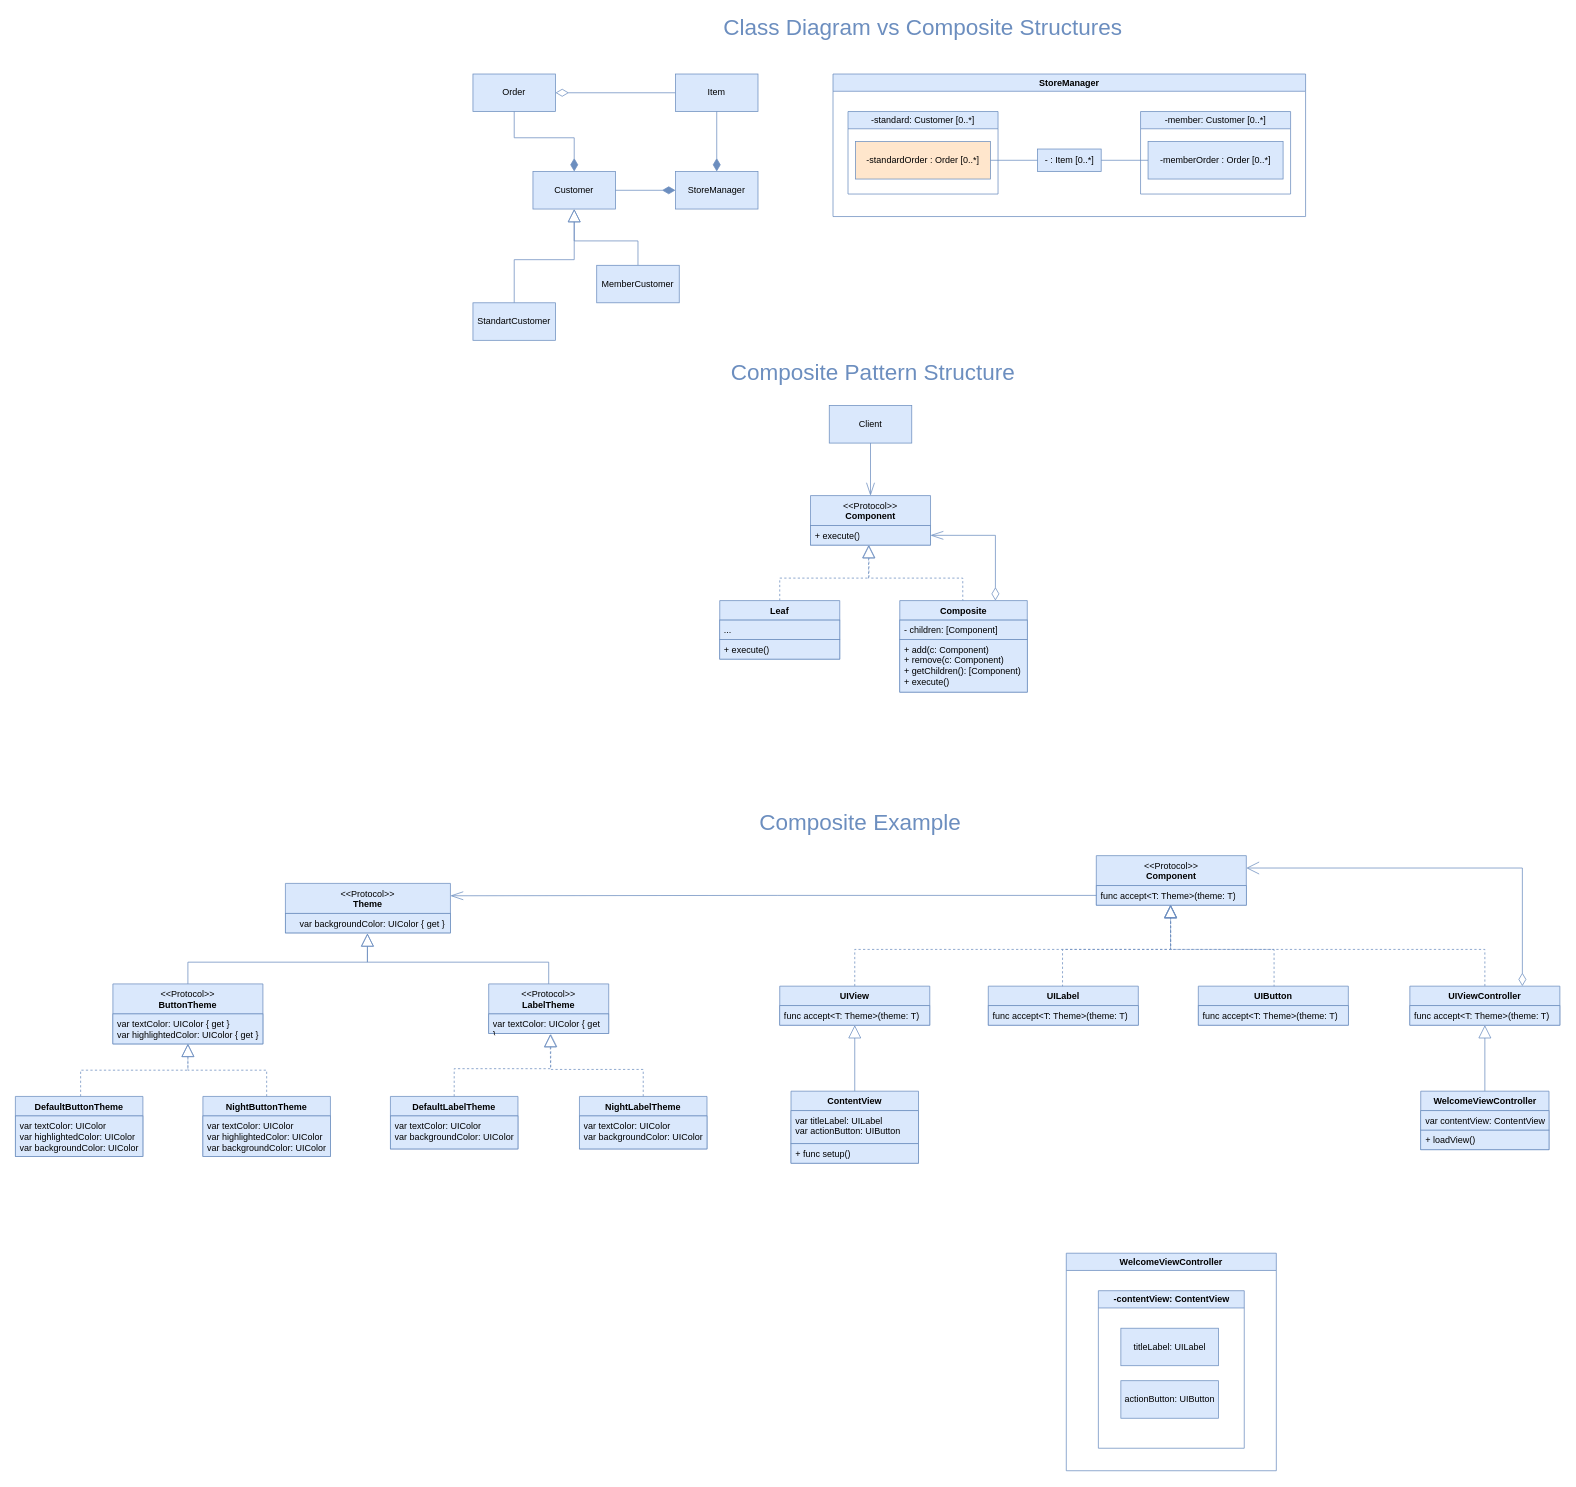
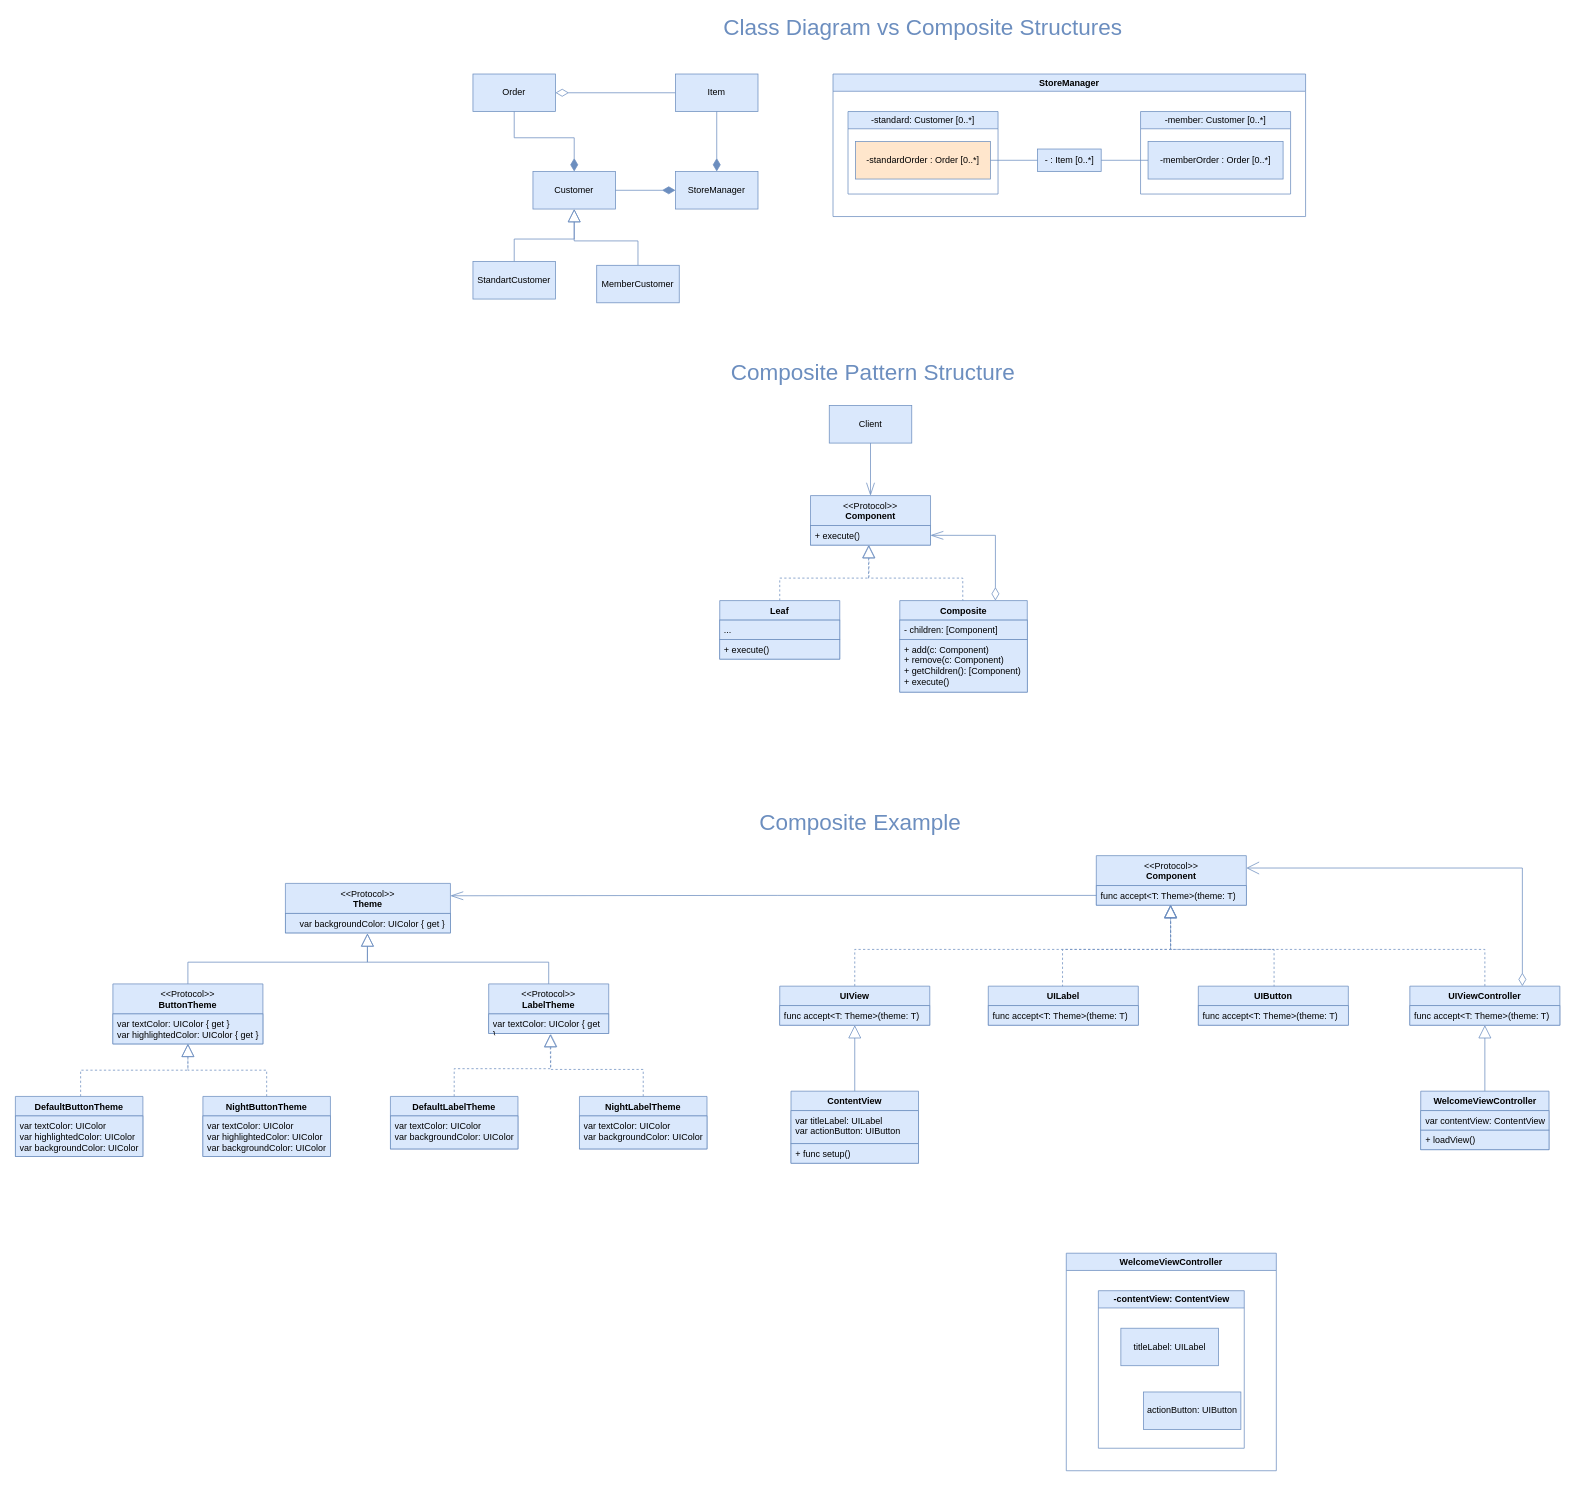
(514, 321) -> (514, 280)
(1169, 1399) -> (1192, 1410)
